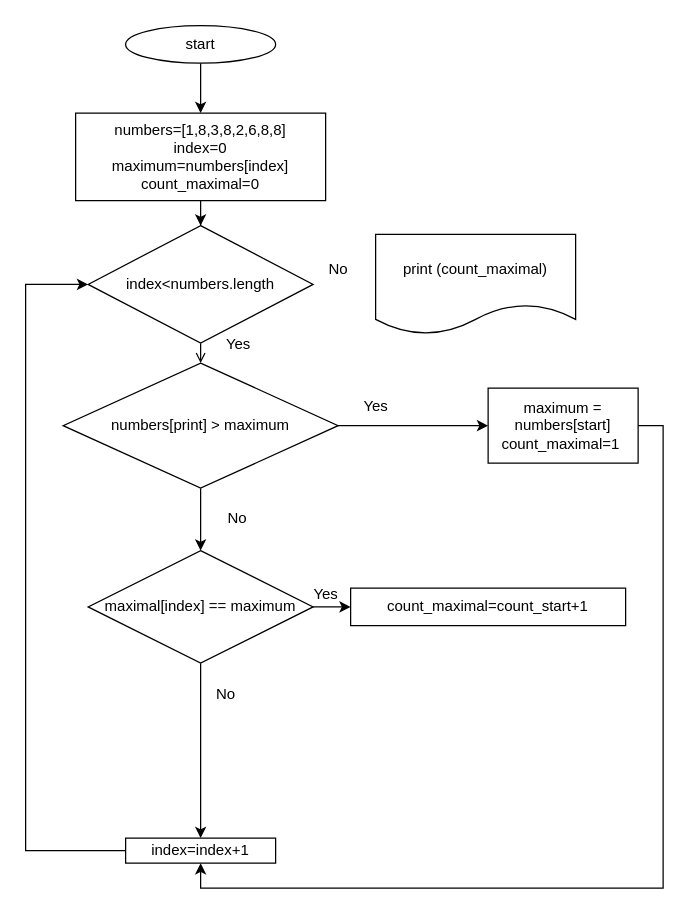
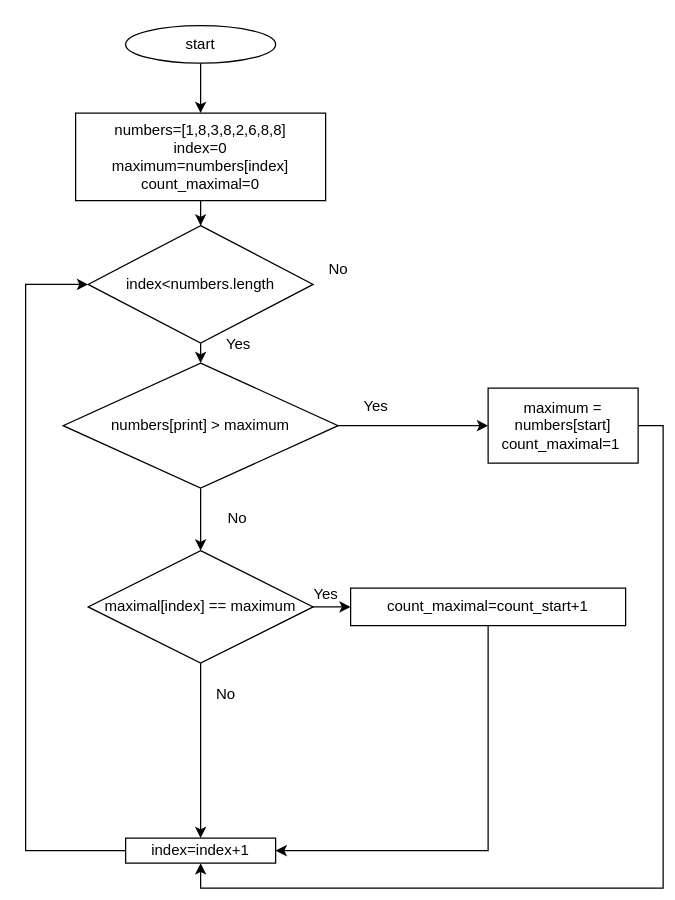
(476, 284) -> none
(201, 355) -> (201, 353)
none -> (488, 840)
